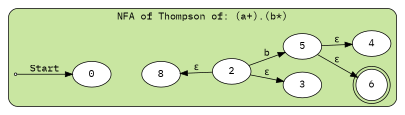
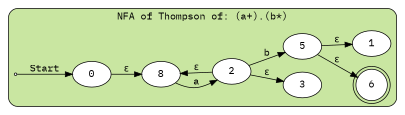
(372, 44) -> (372, 44)
none -> (123, 74)
none -> (193, 88)
